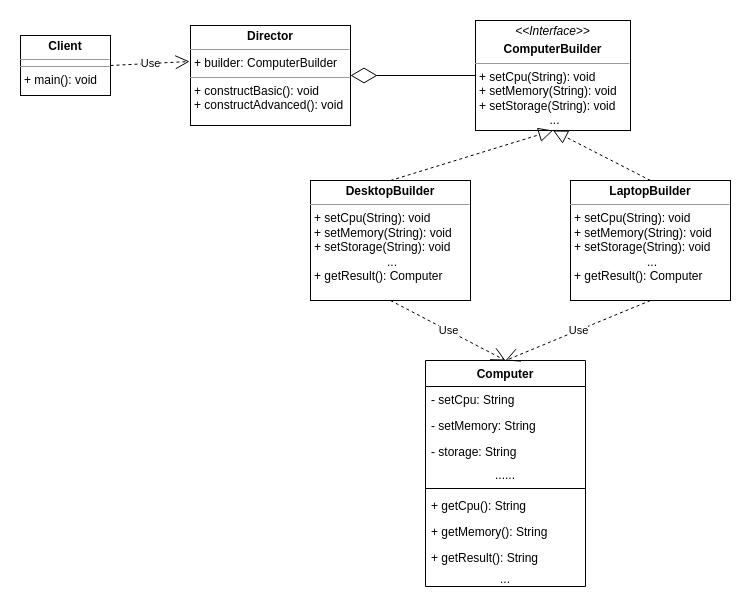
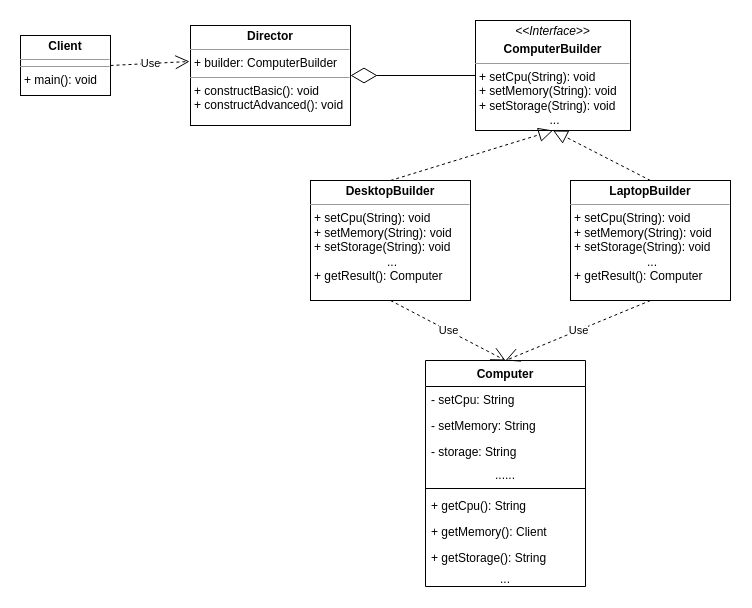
(495, 532) -> (494, 532)
(494, 558) -> (499, 558)
